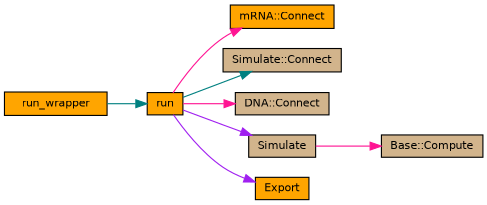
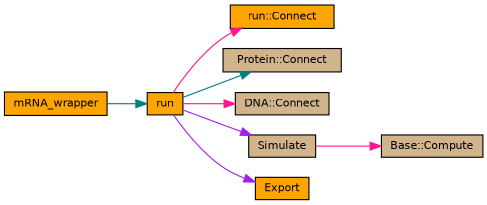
(282, 17) -> (282, 17)
(282, 60) -> (282, 60)
(56, 104) -> (56, 104)
